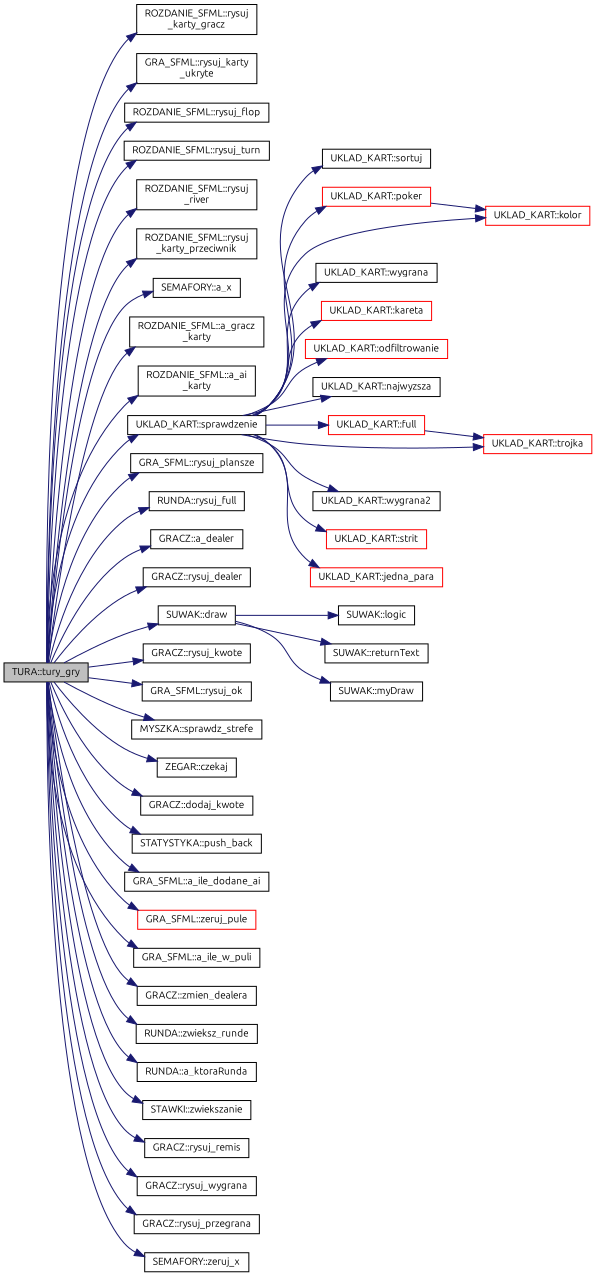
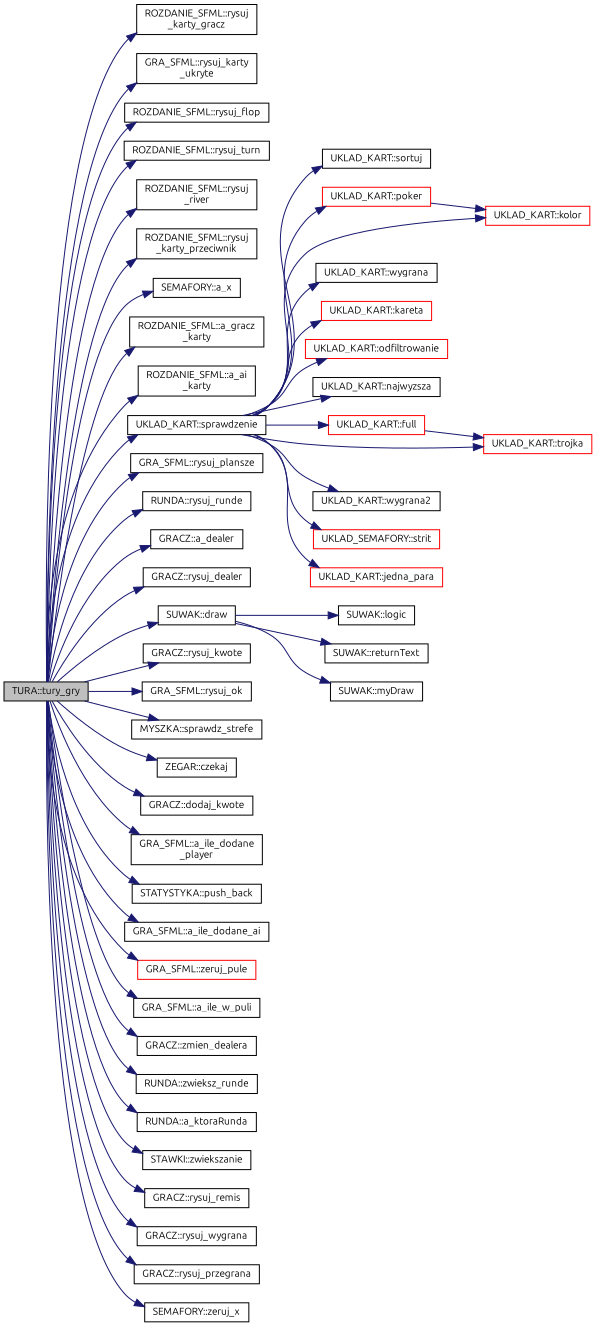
(197, 501) -> (197, 501)
(377, 539) -> (377, 539)
none -> (197, 850)
